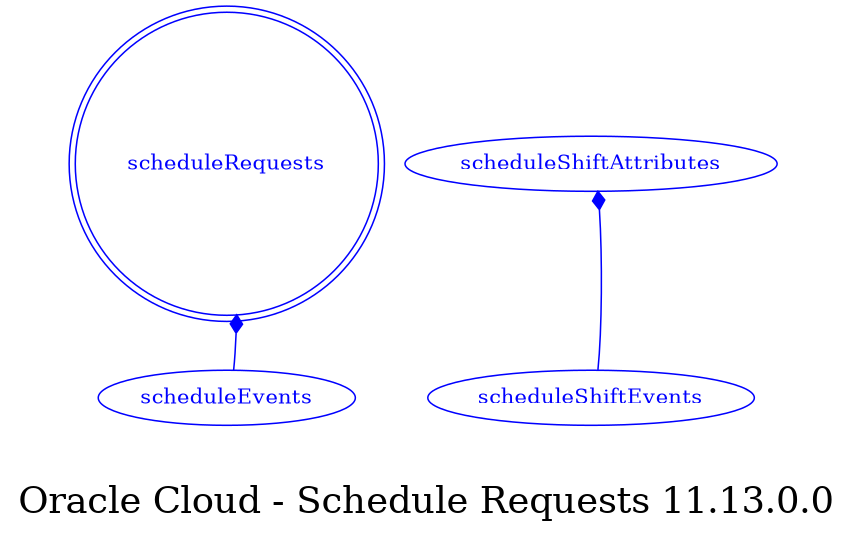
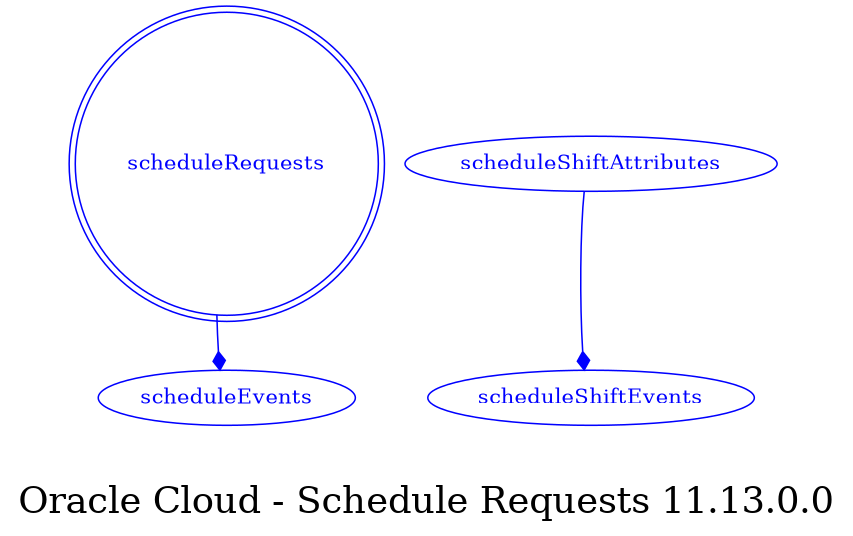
(601, 290) -> (581, 271)
(235, 352) -> (217, 333)
